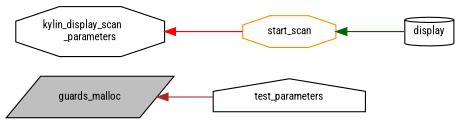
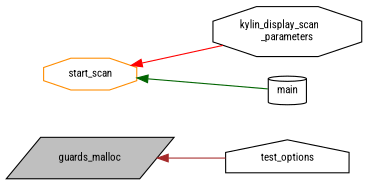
(209, 32) -> (183, 54)
(429, 32) -> (287, 90)
(289, 97) -> (287, 158)
